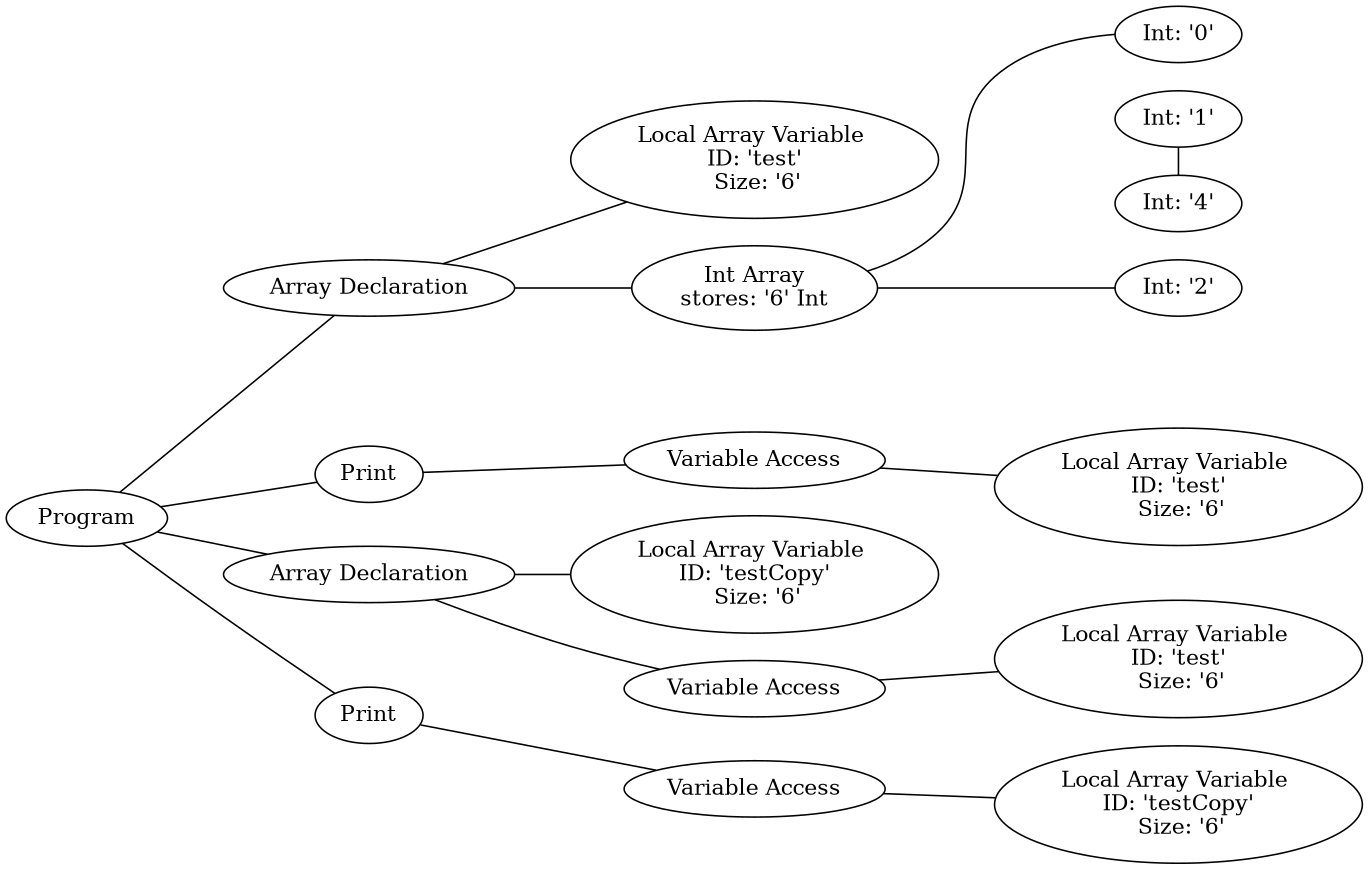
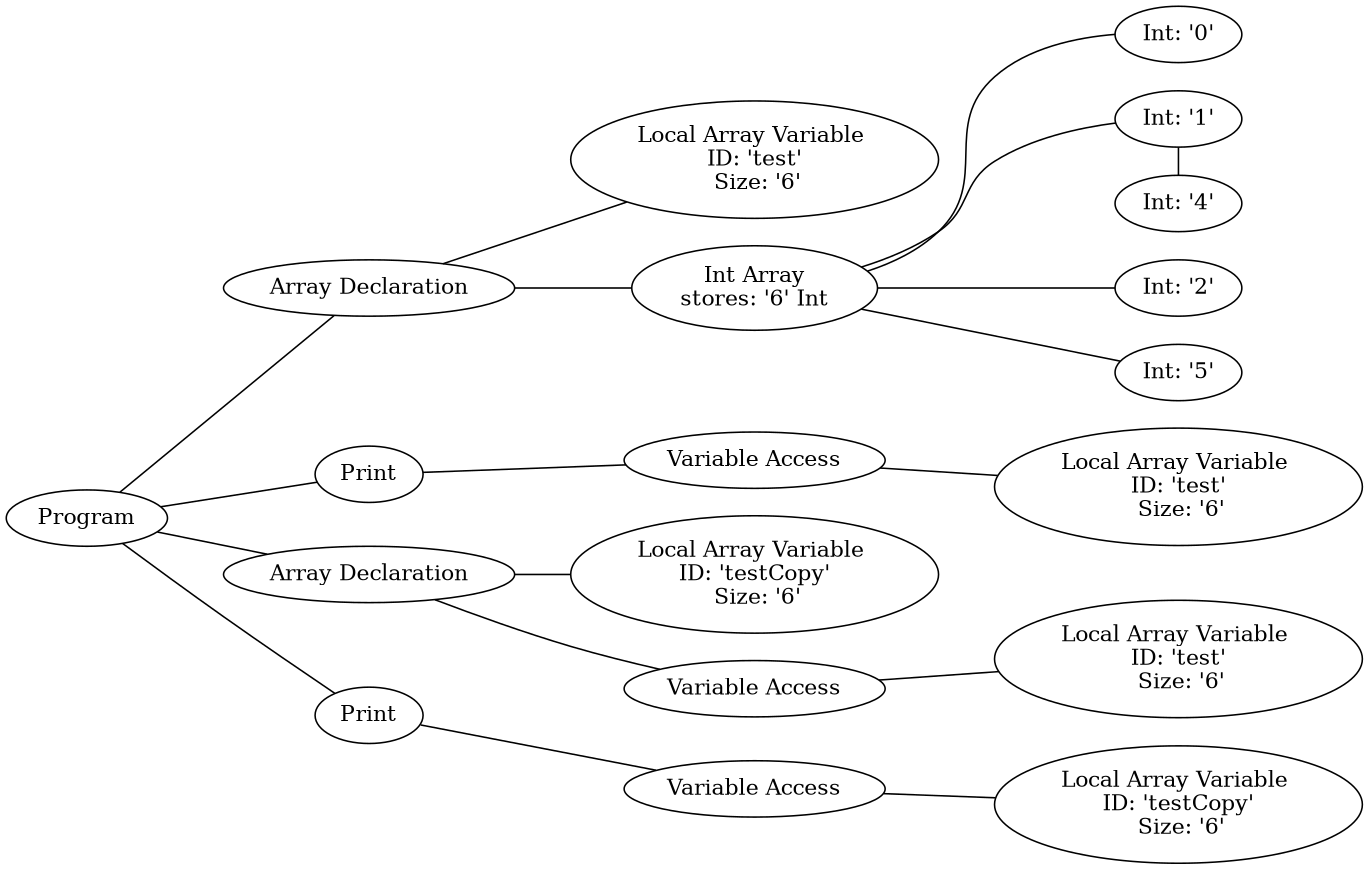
none -> (977, 177)
none -> (1178, 373)
